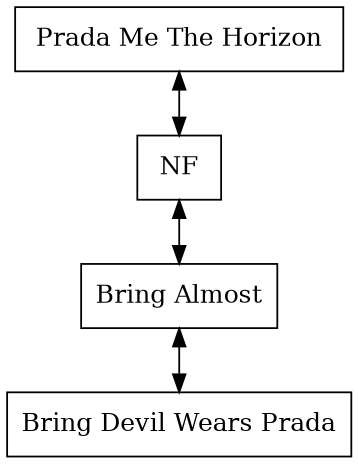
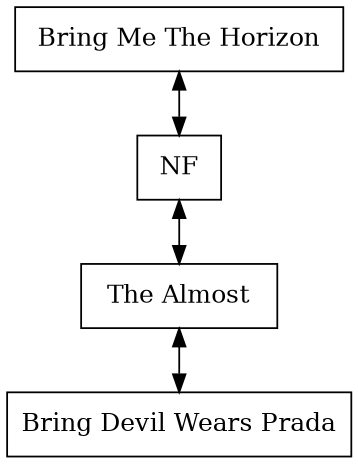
(179, 39) -> (179, 39)
(179, 296) -> (179, 296)
